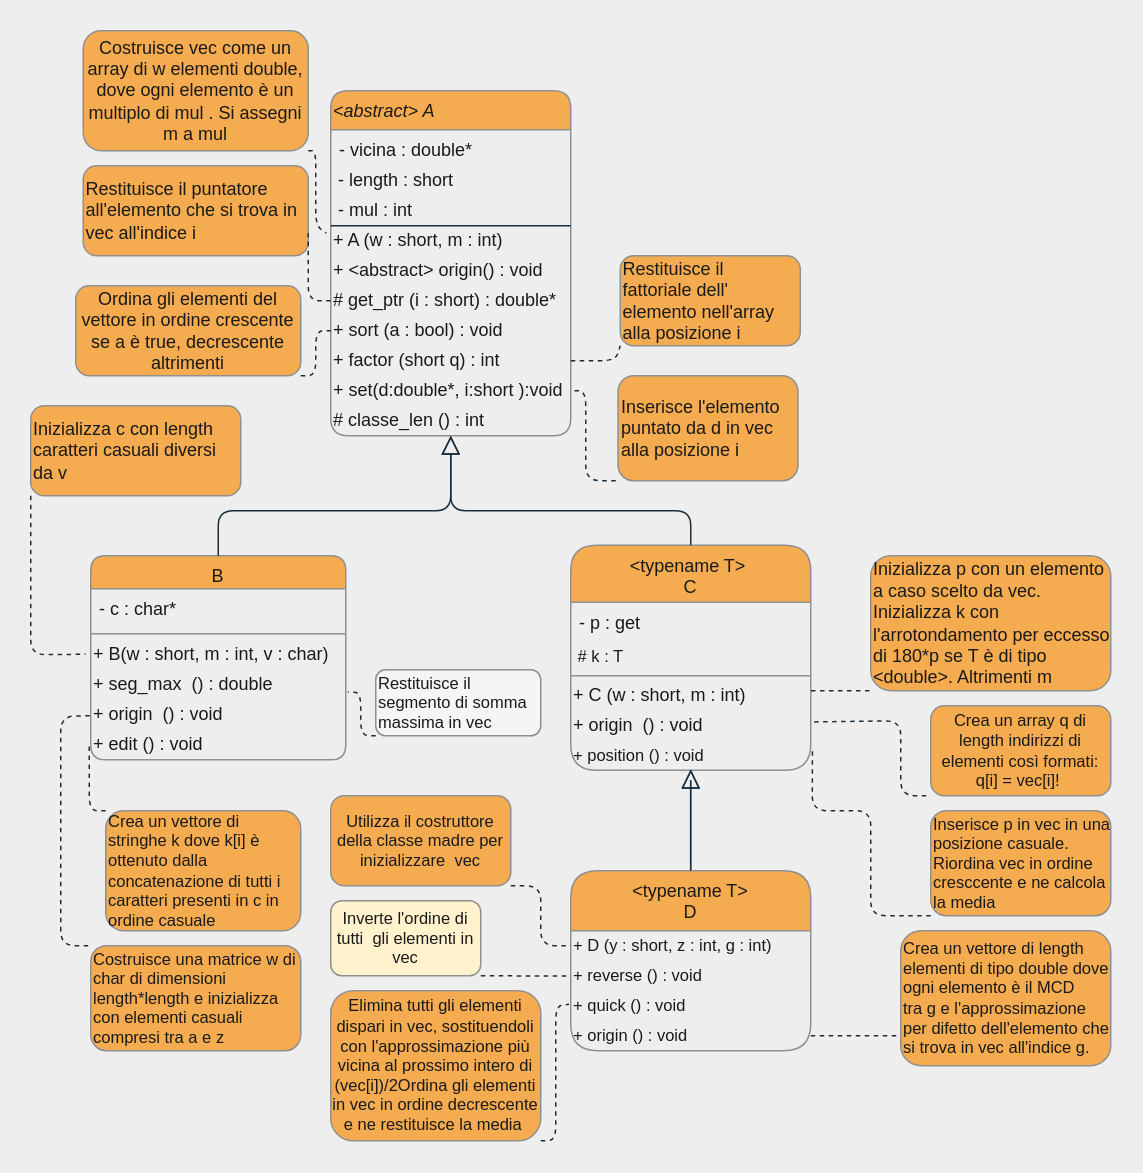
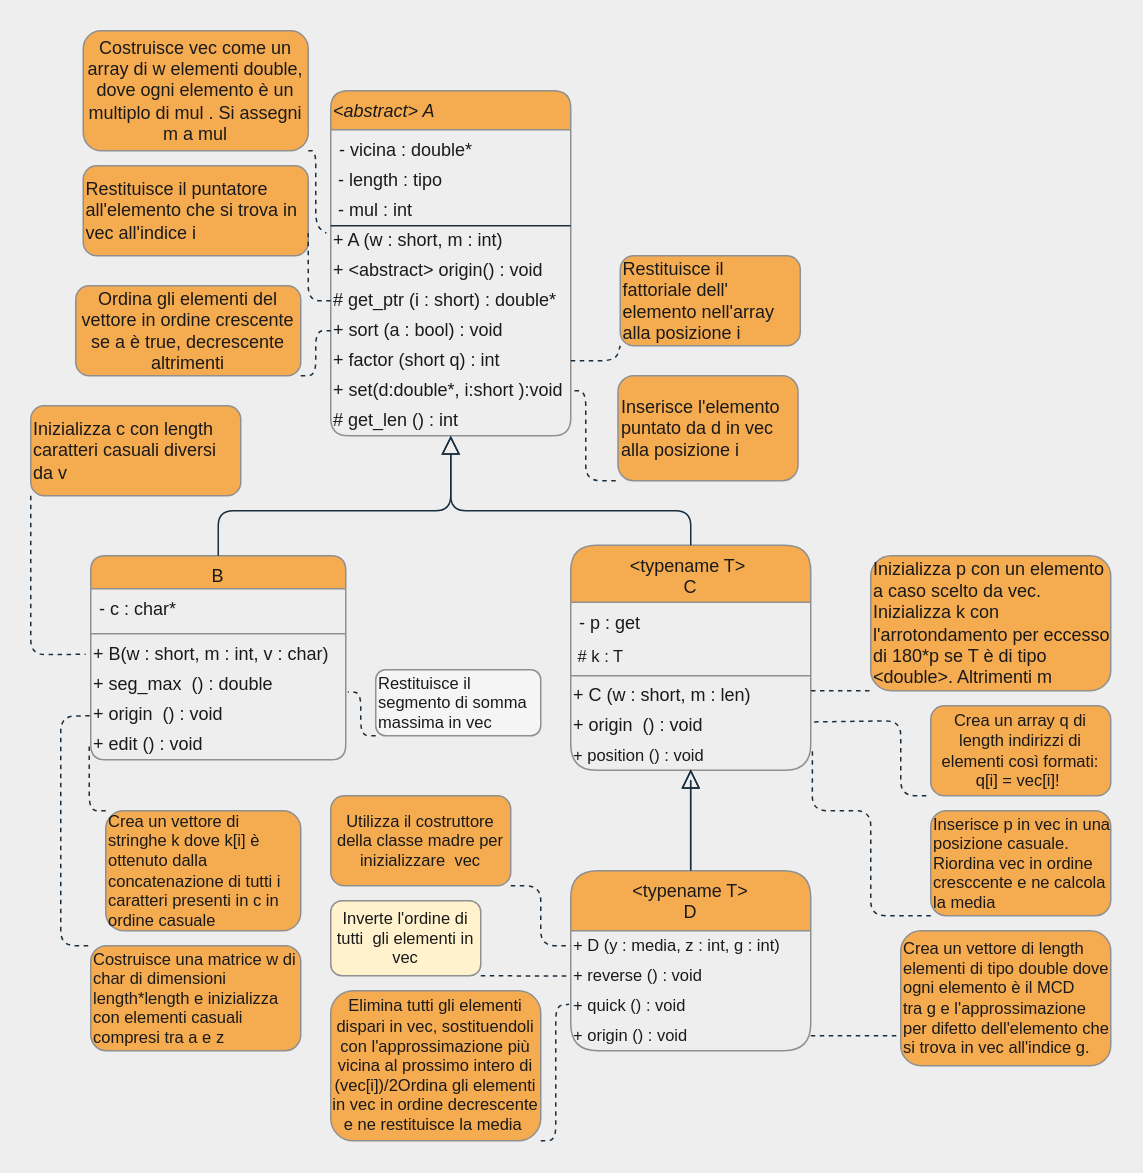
(403, 181) -> (395, 181)
(421, 421) -> (408, 421)
(669, 695) -> (669, 695)
(690, 946) -> (688, 946)
